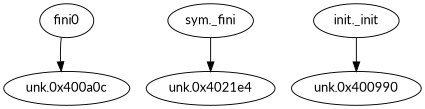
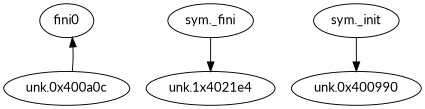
(356, 21) -> (356, 21)
(60, 50) -> (73, 59)
(211, 88) -> (211, 88)
